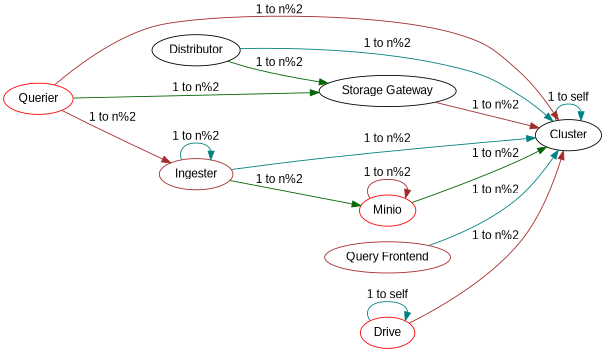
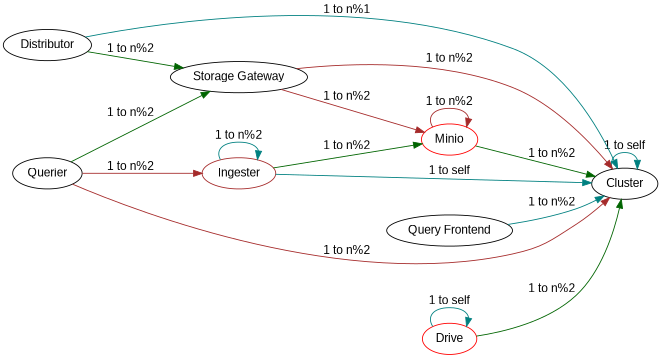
(388, 44) -> (347, 10)
(38, 99) -> (47, 173)
none -> (349, 110)
(388, 139) -> (450, 171)
(388, 257) -> (450, 231)
(504, 259) -> (572, 299)
